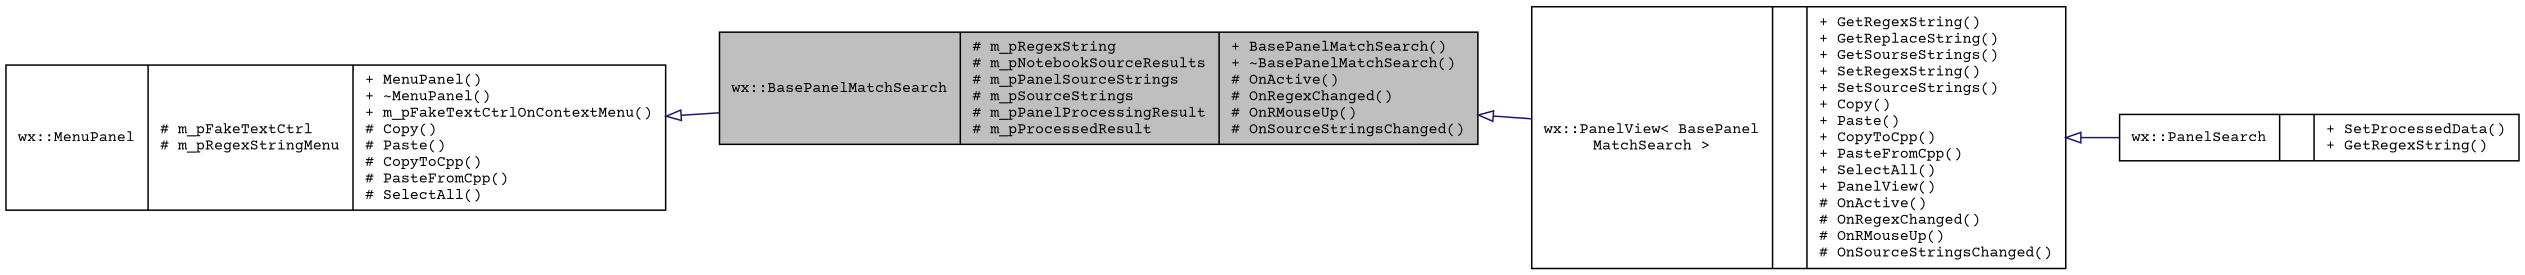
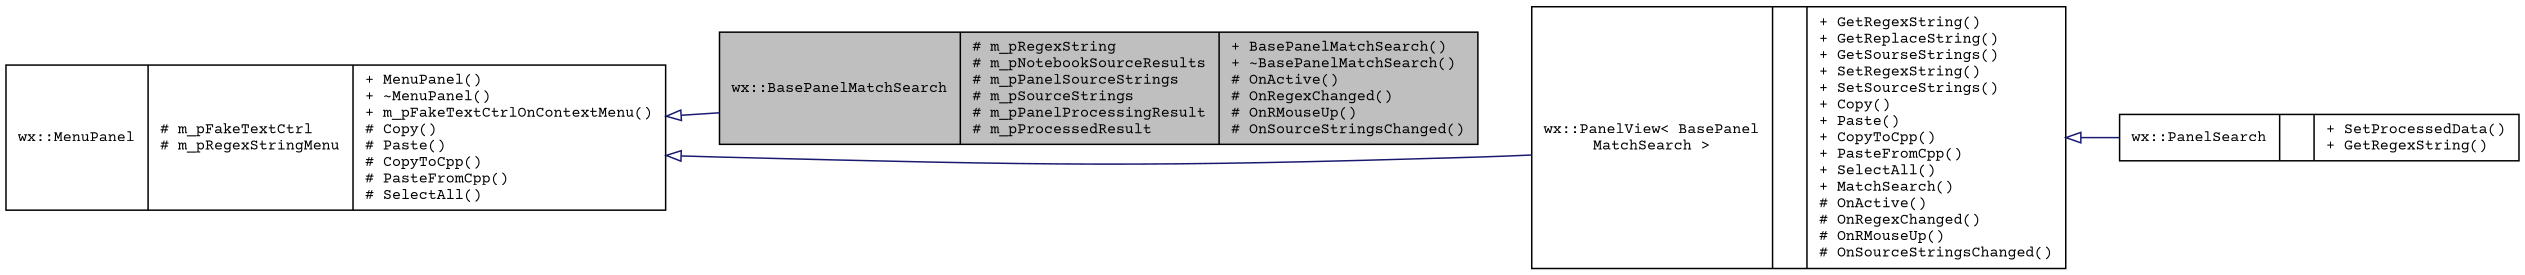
(1512, 117) -> (1106, 164)
(1878, 186) -> (1887, 186)
